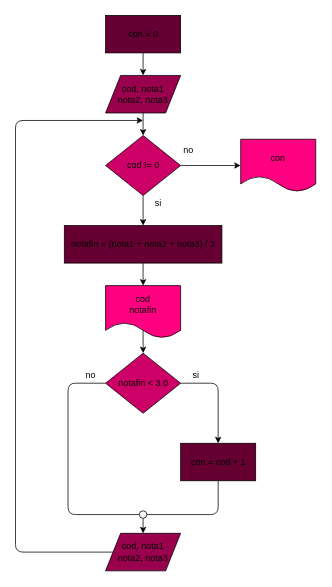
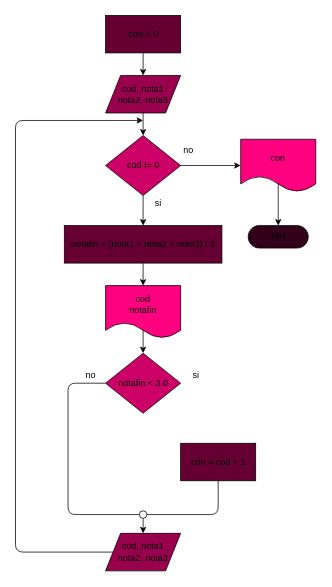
none -> (278, 201)
none -> (278, 237)
(199, 383) -> none
